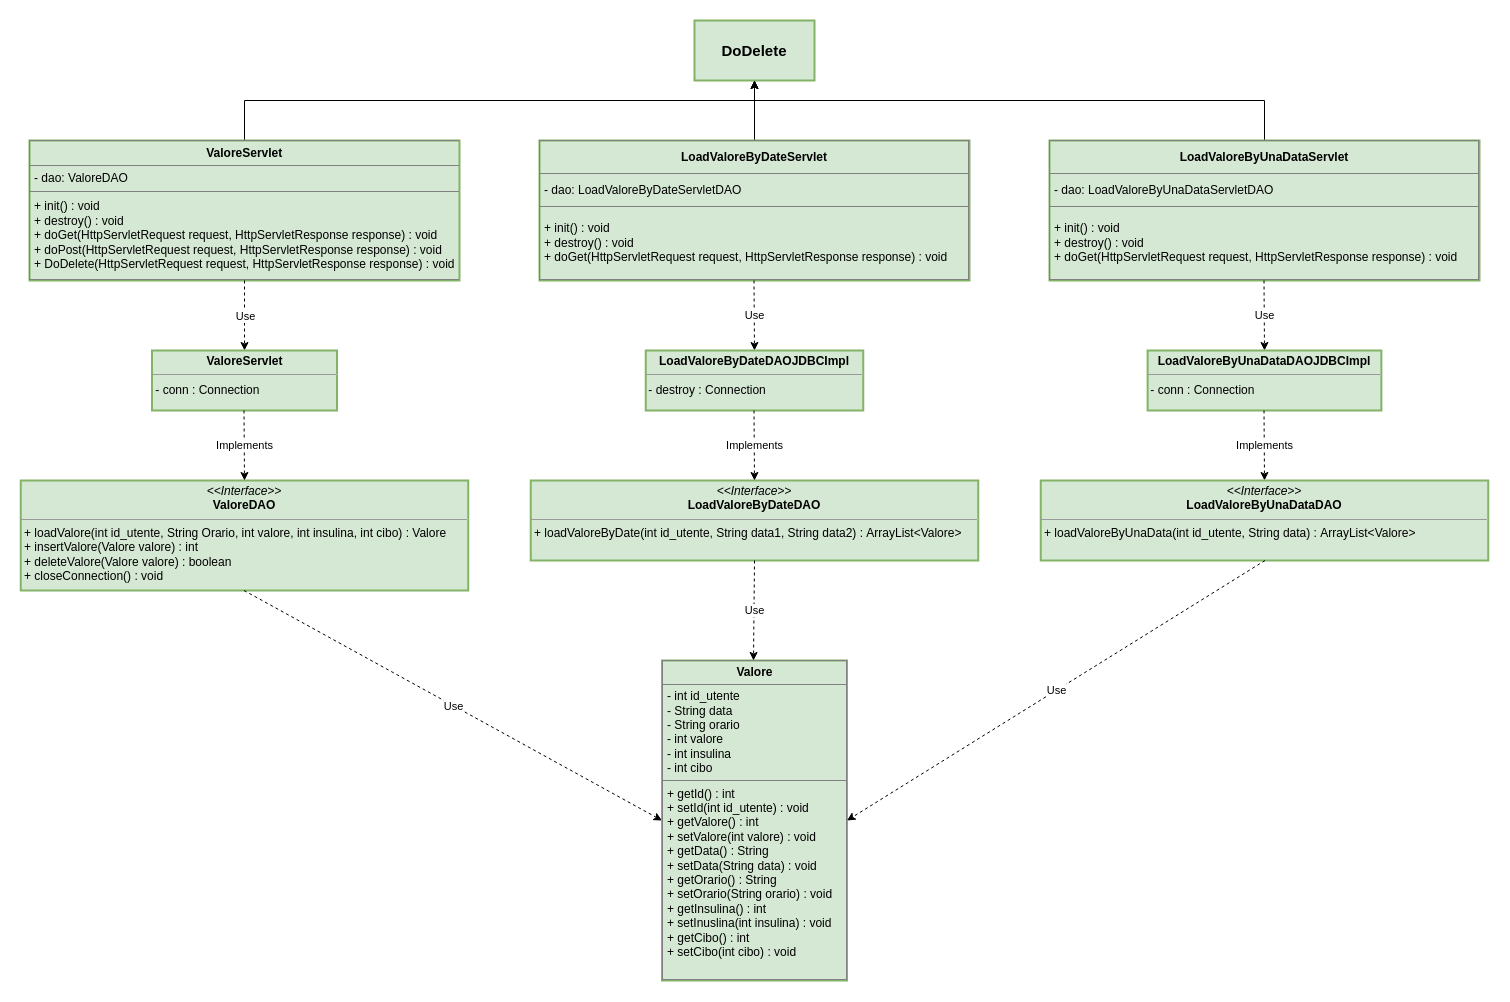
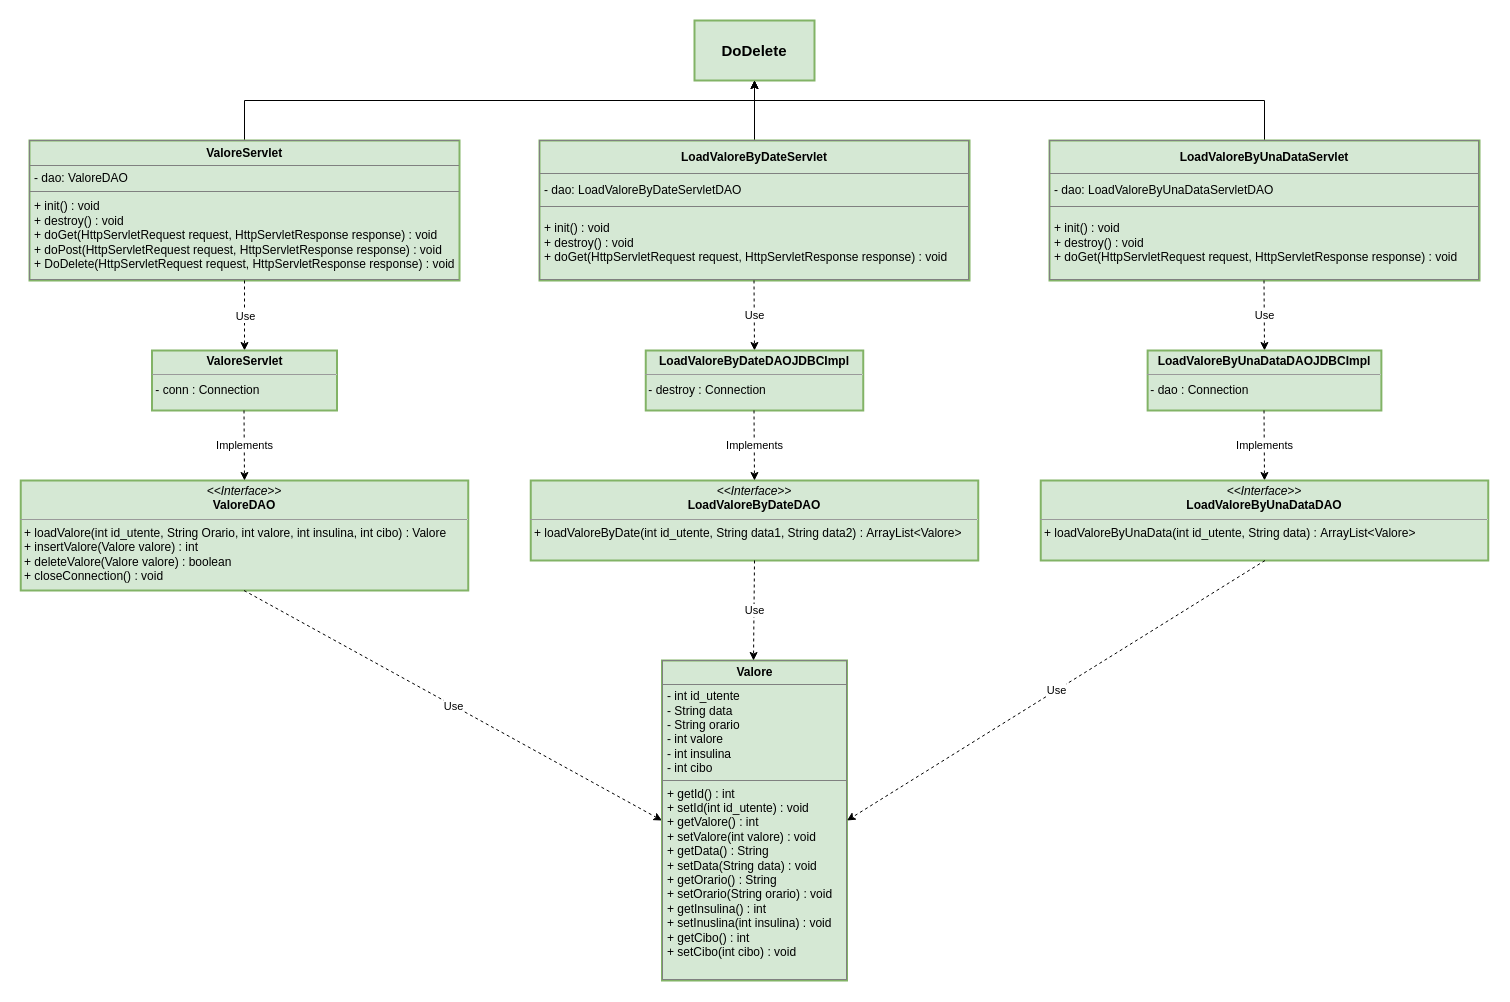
(1245, 365) -> (1245, 365)
